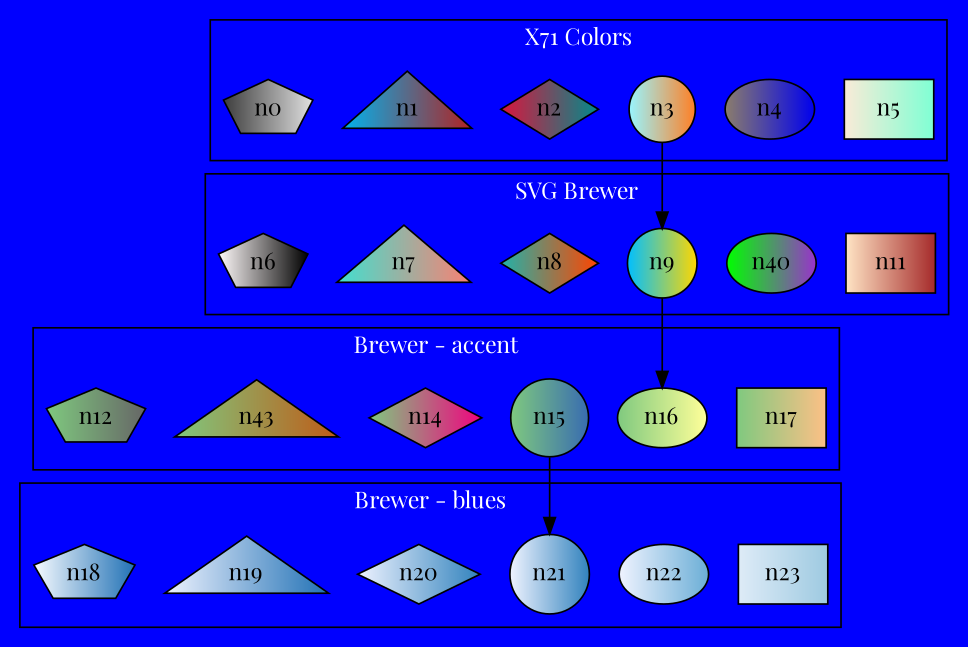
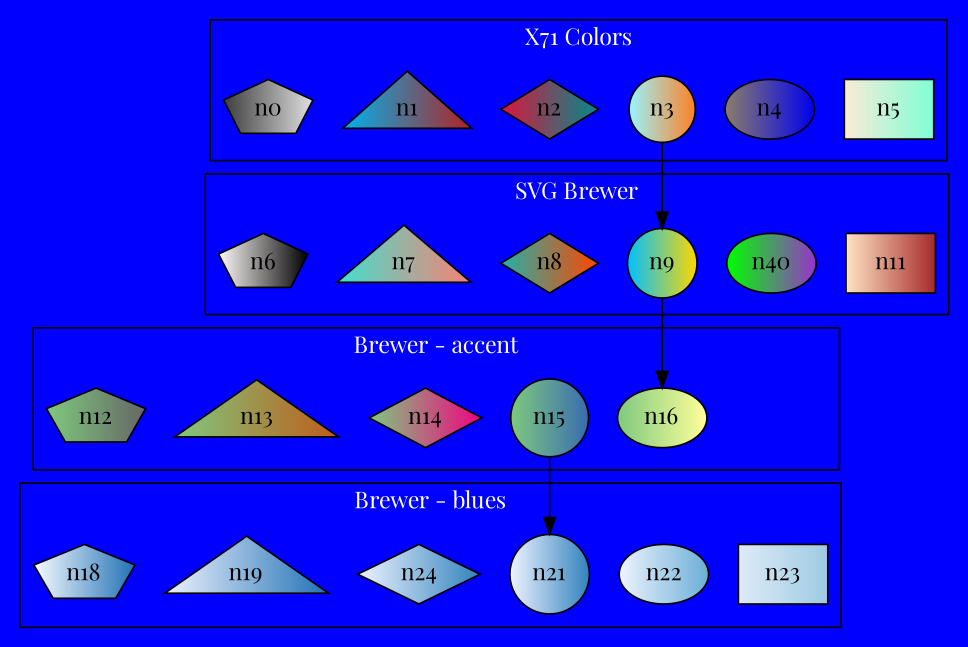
(257, 418) -> (257, 418)
(781, 418) -> none
(419, 574) -> (419, 574)
